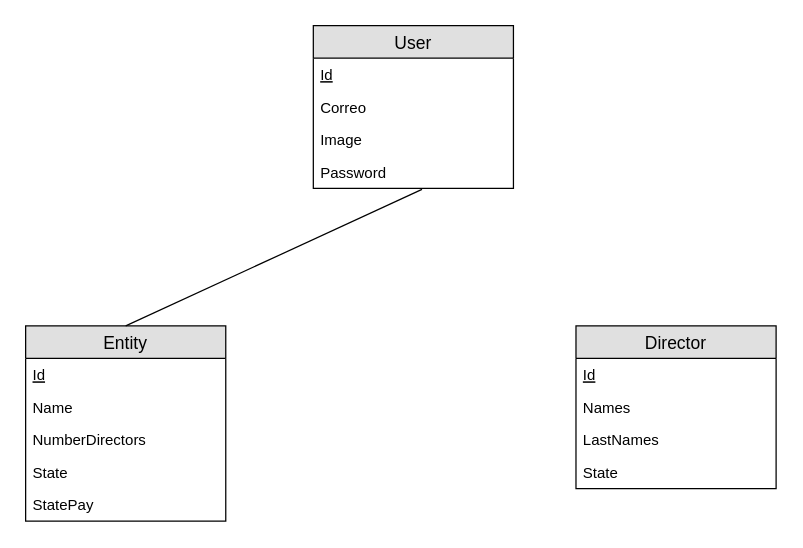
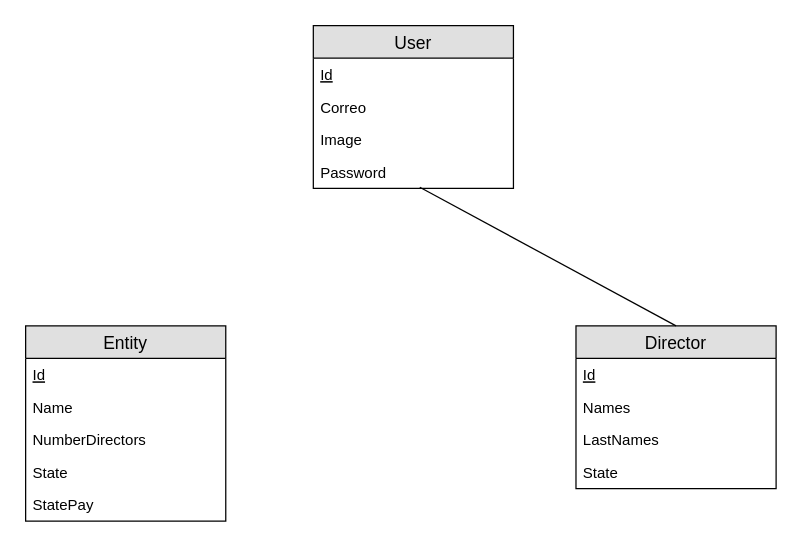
none -> (548, 257)
(273, 258) -> none
